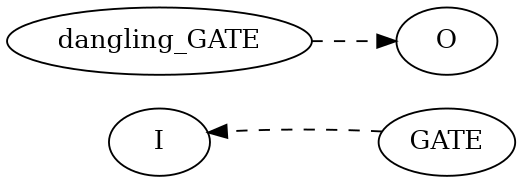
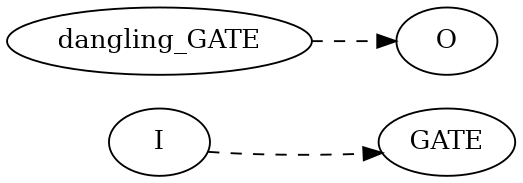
(305, 130) -> (286, 155)
